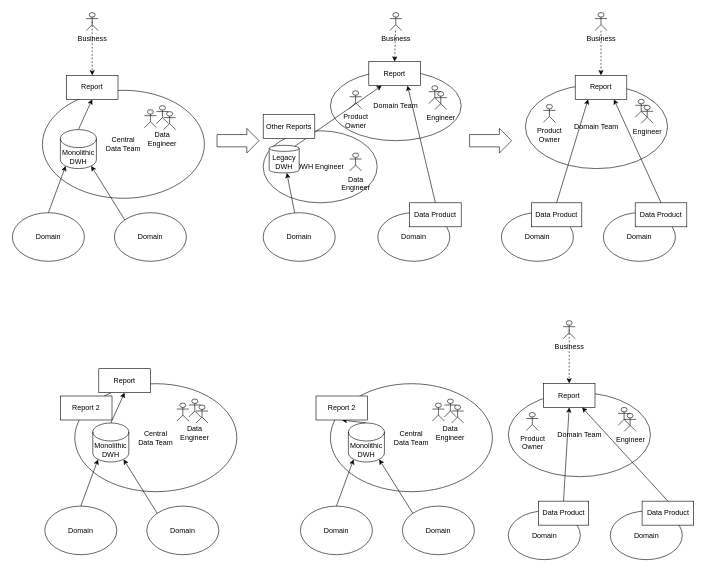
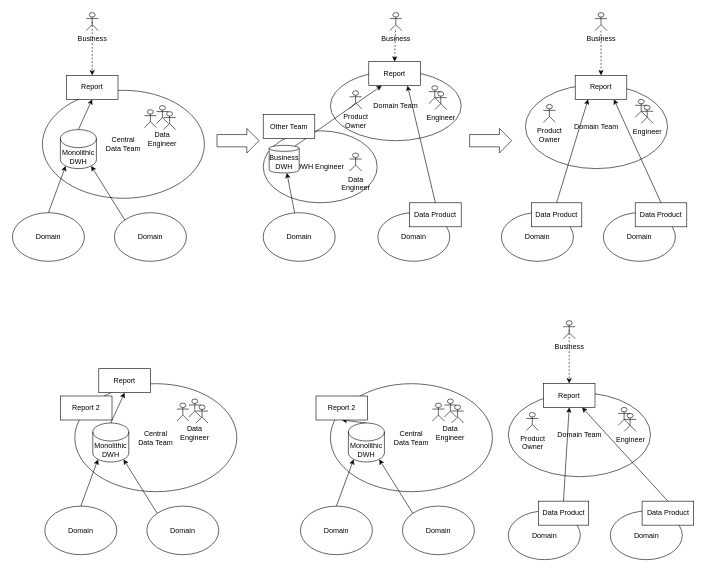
(289, 127) -> (289, 127)
(284, 162) -> (284, 162)
